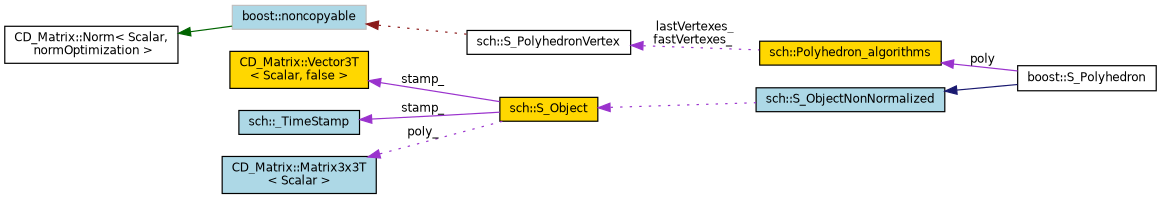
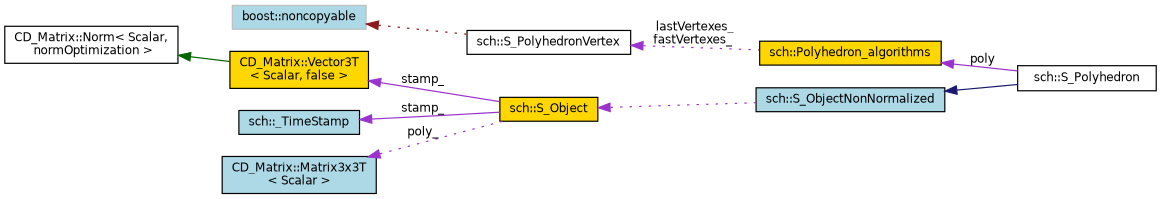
(211, 29) -> (210, 59)
(1087, 78) -> (1087, 78)
